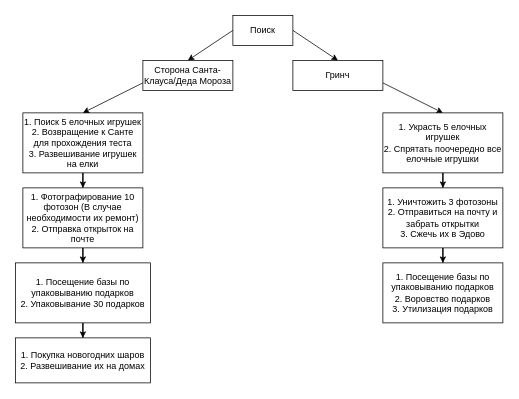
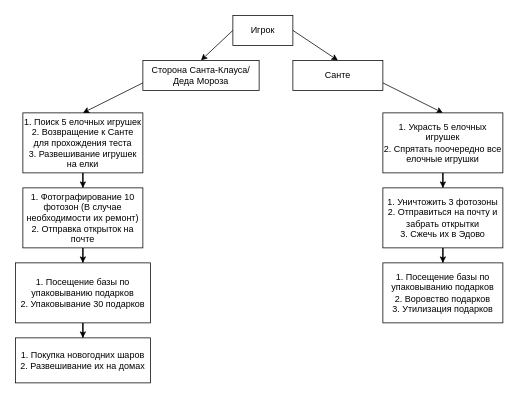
(263, 30) -> (263, 30)
(188, 75) -> (201, 75)
(338, 75) -> (338, 75)
